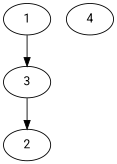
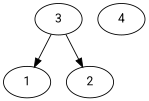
(27, 46) -> (45, 47)
